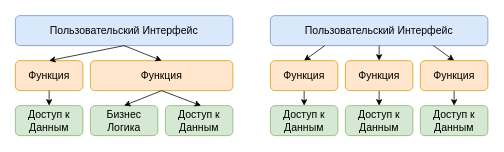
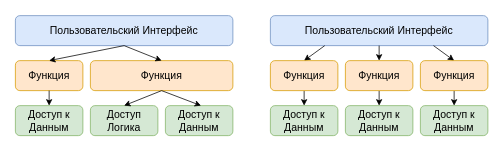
(124, 120) -> (124, 120)
